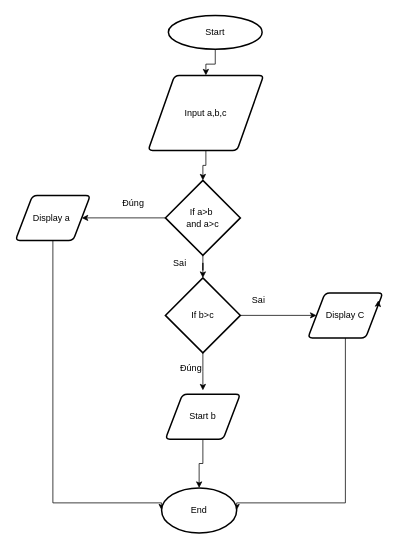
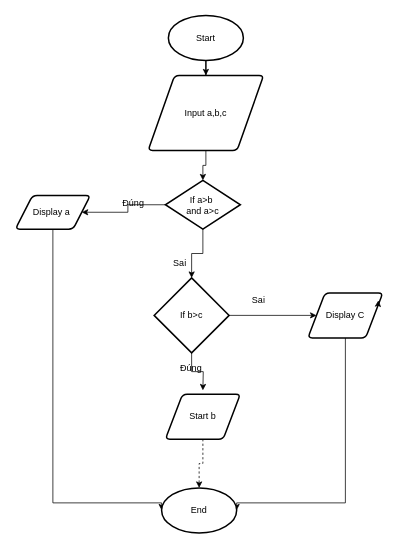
(215, 32) -> (206, 38)
(53, 218) -> (53, 212)
(203, 218) -> (203, 205)
(203, 315) -> (192, 315)
(203, 461) -> (203, 461)
